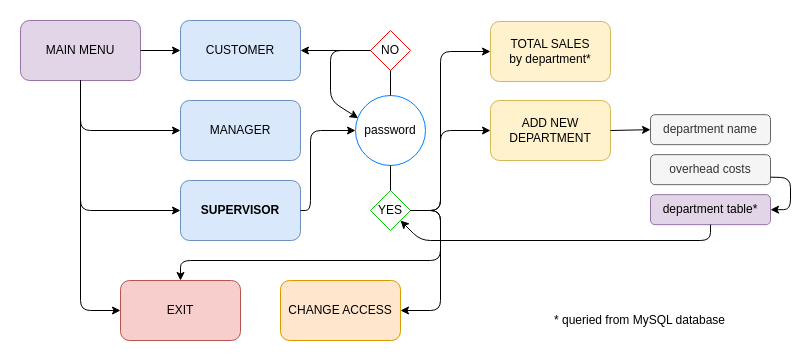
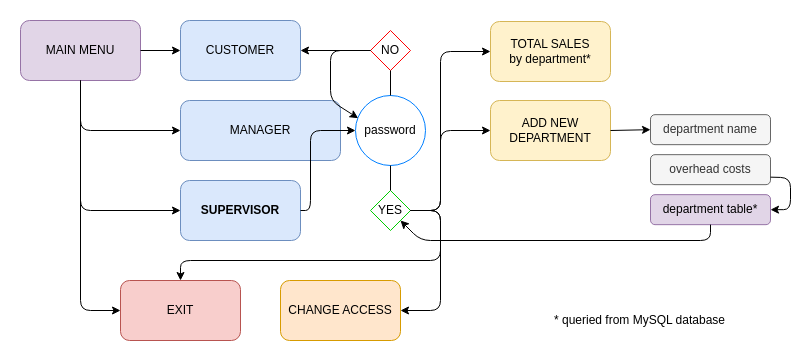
(241, 131) -> (261, 131)
